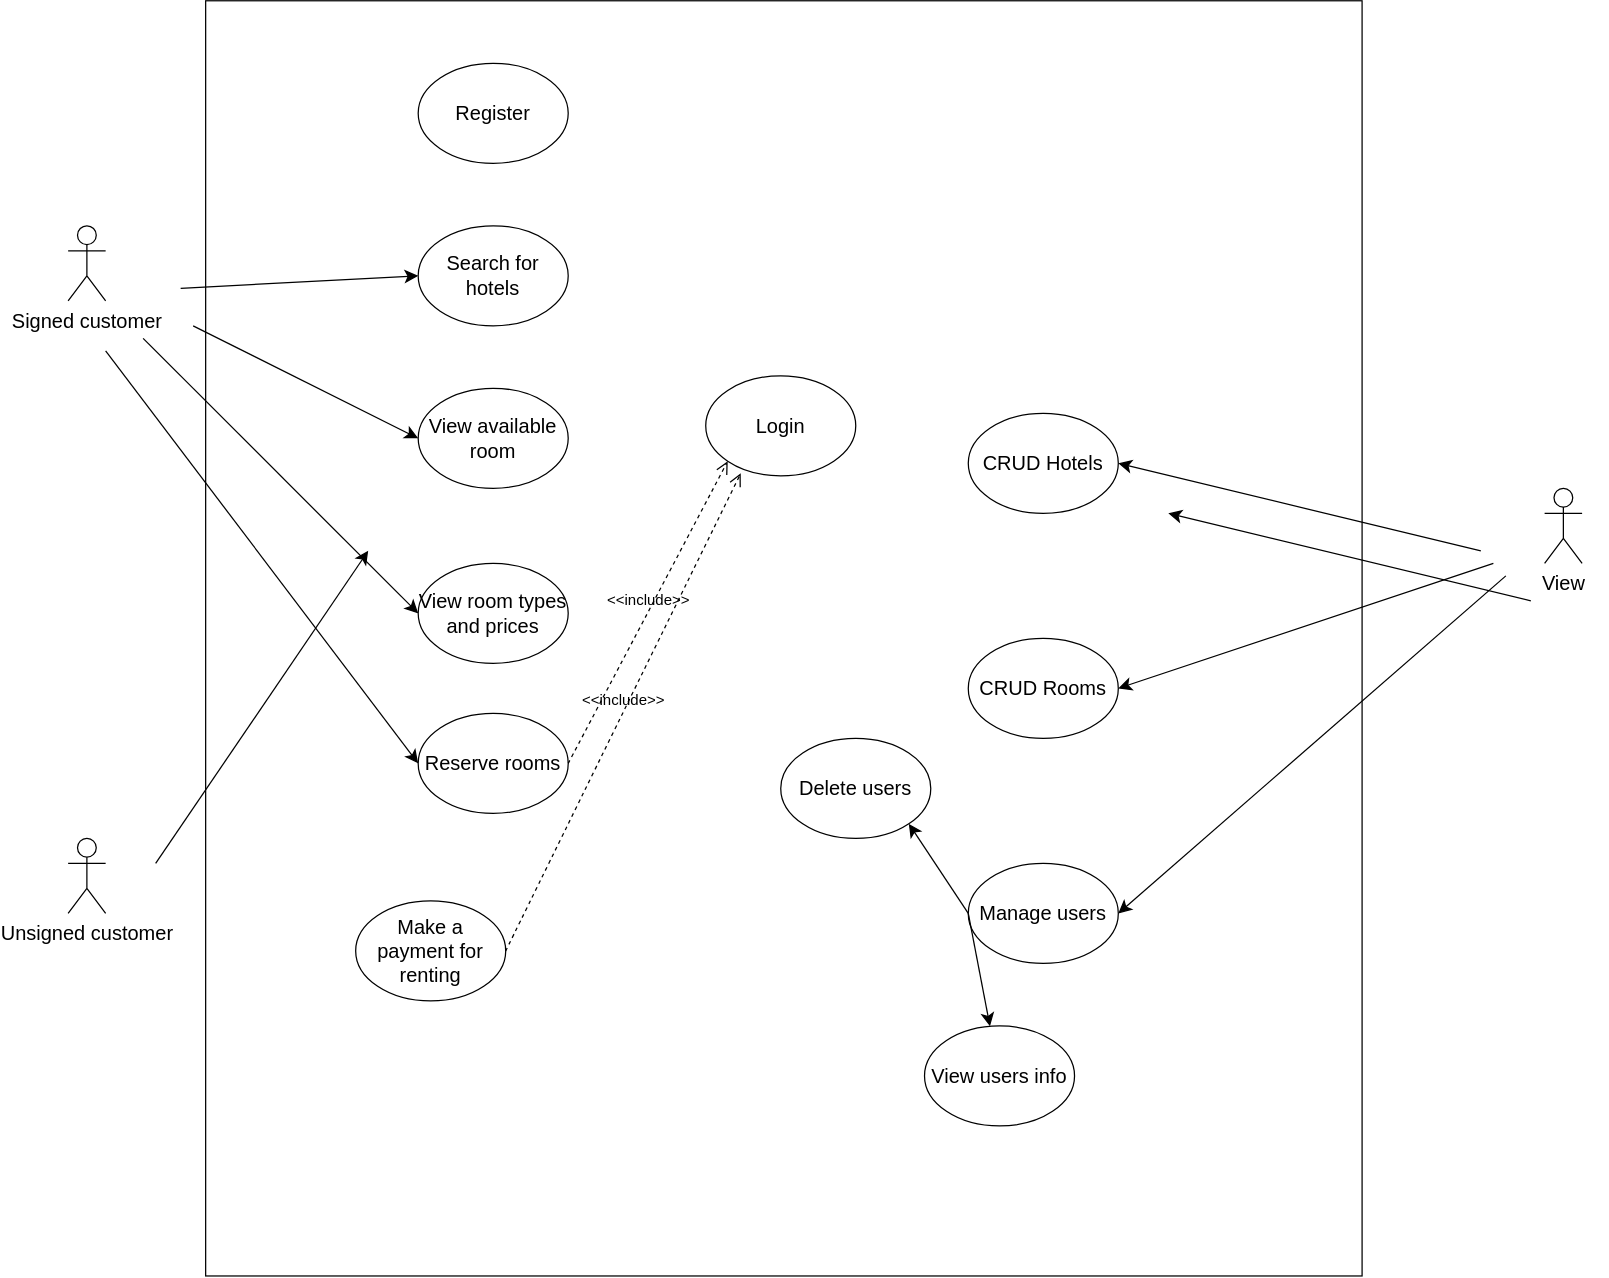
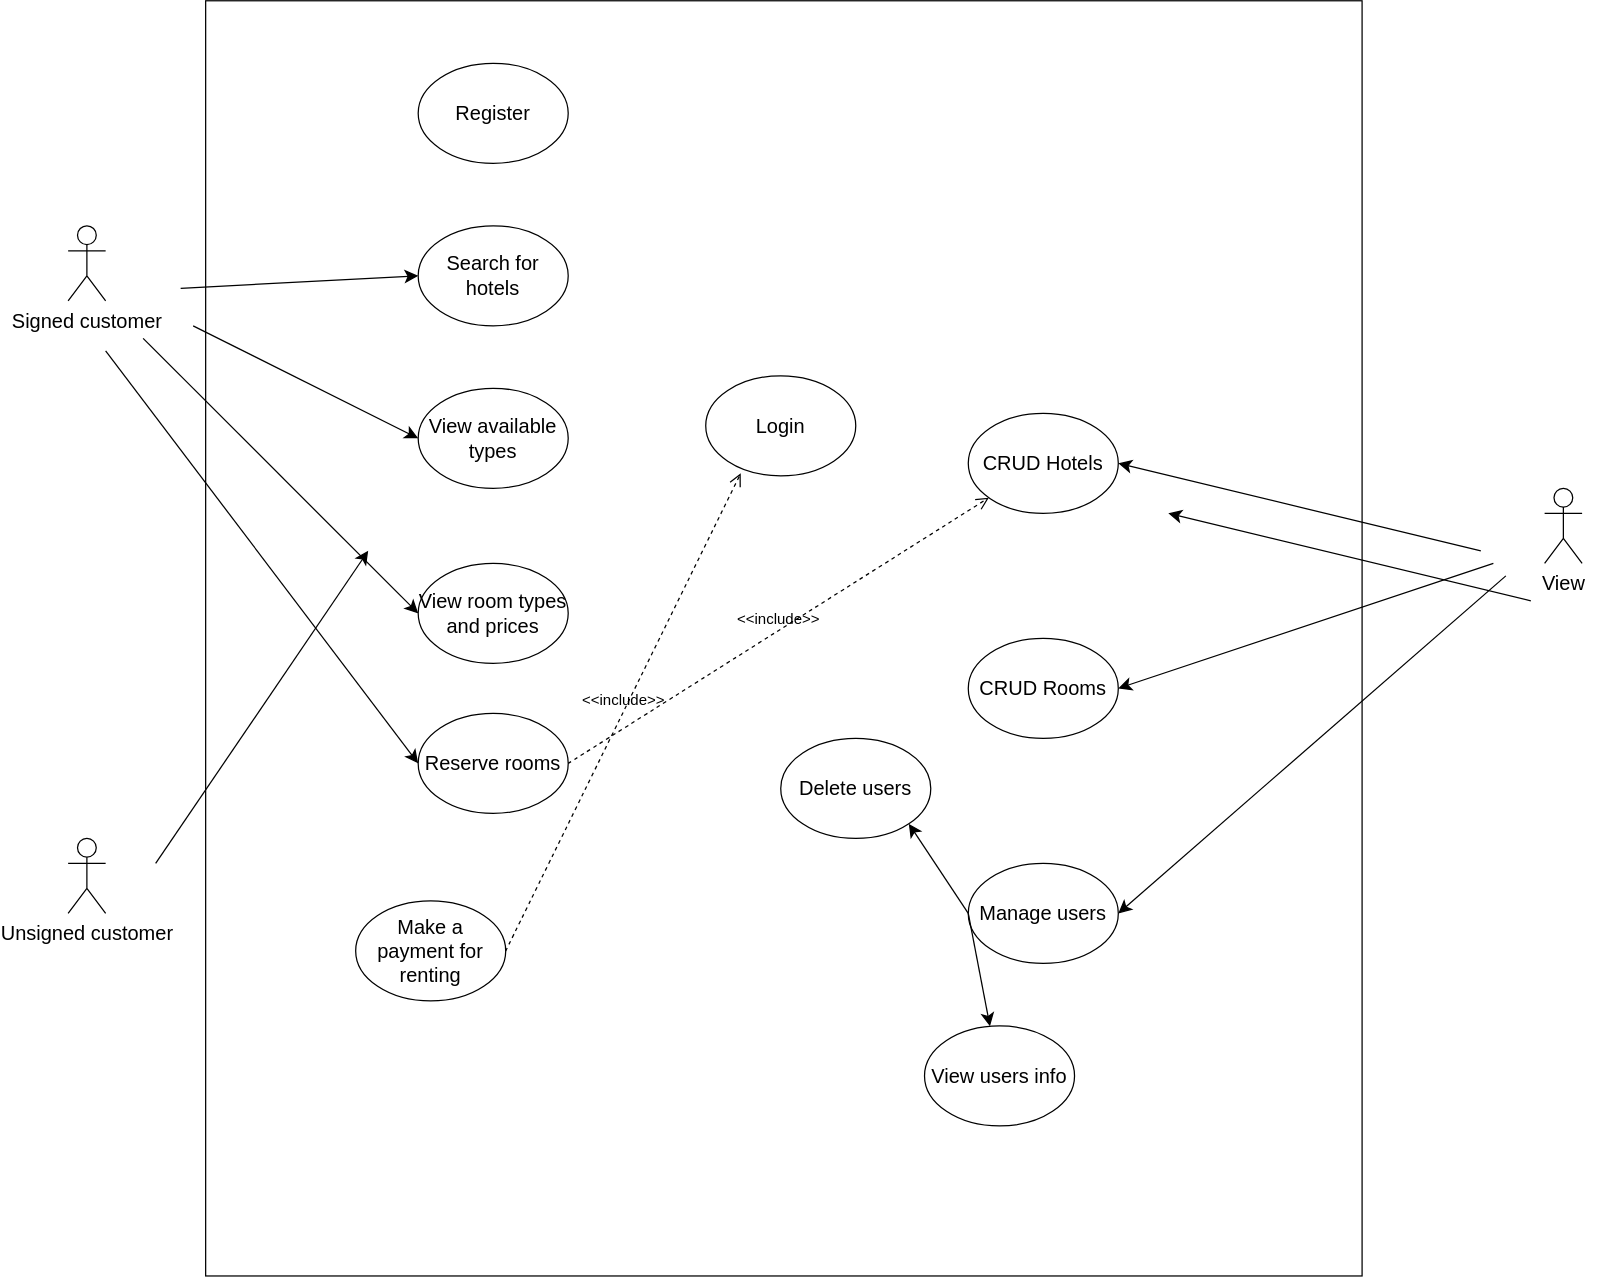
(493, 438) -> (493, 438)
(648, 613) -> (778, 630)
